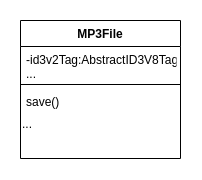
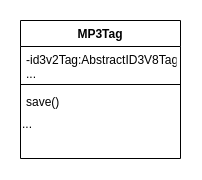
(100, 34) -> (100, 34)
